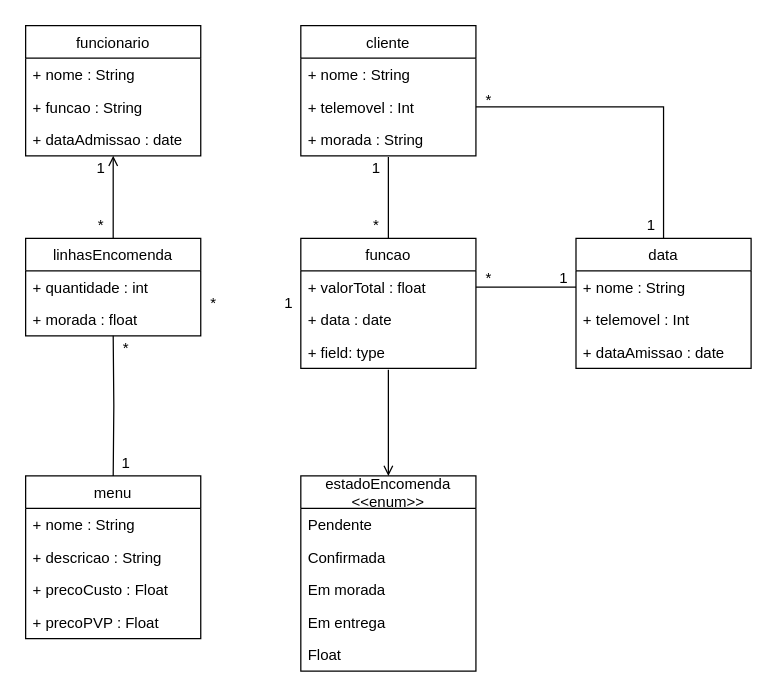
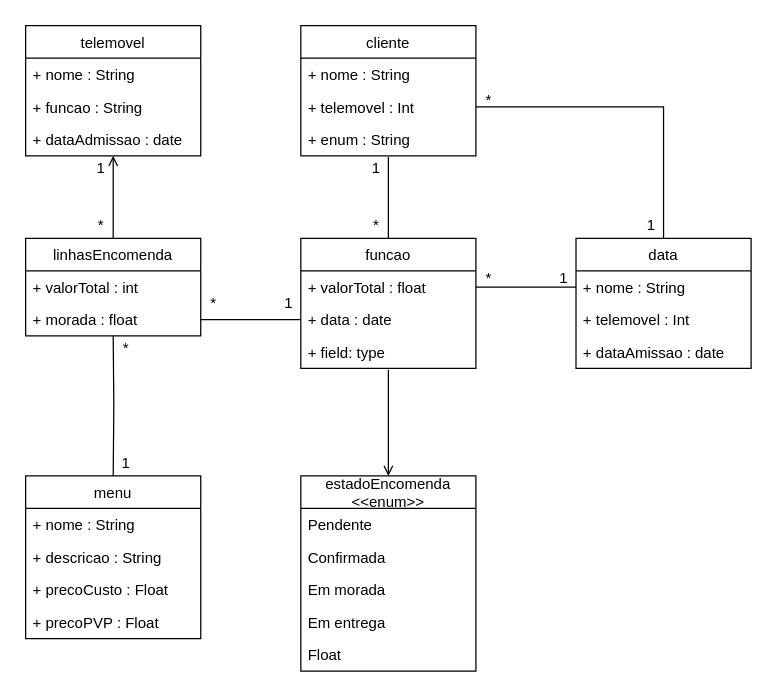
(113, 43) -> (113, 43)
(369, 140) -> (361, 140)
(96, 288) -> (94, 288)
none -> (251, 319)
